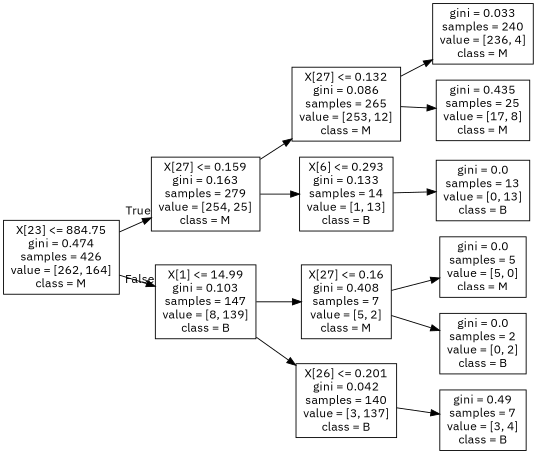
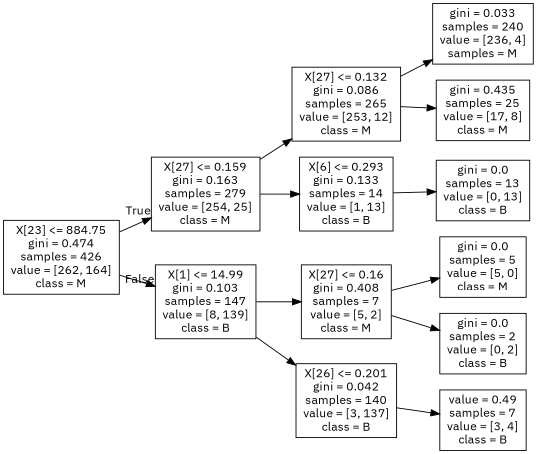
(483, 34) -> (483, 34)
(483, 420) -> (483, 420)
